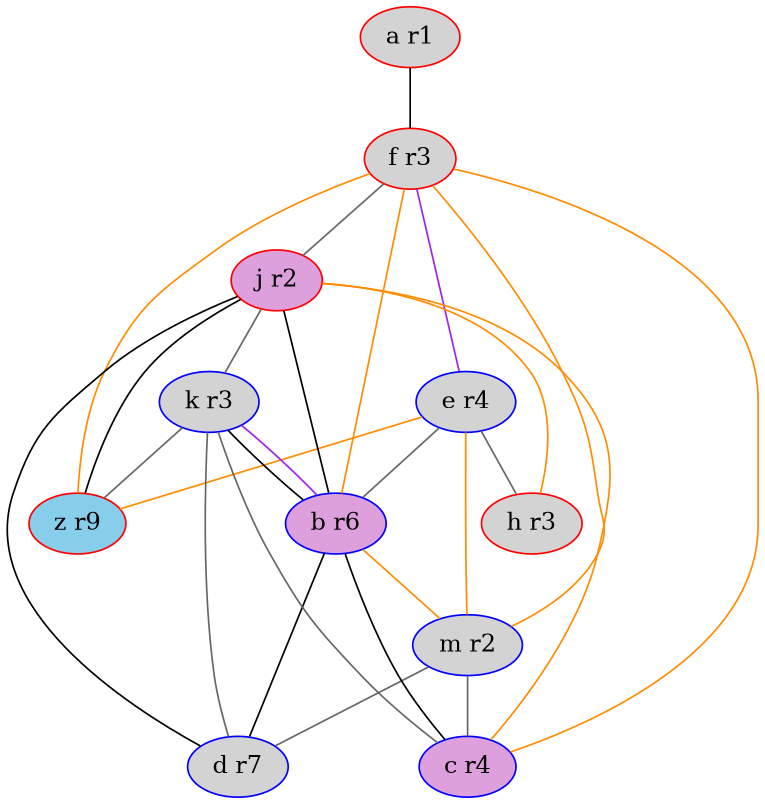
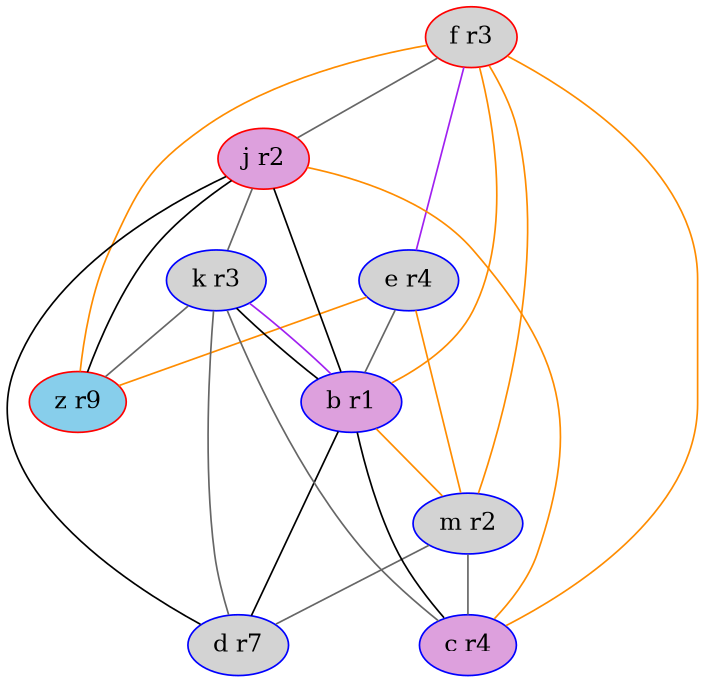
(410, 37) -> none
(336, 524) -> (351, 402)
(532, 524) -> none
